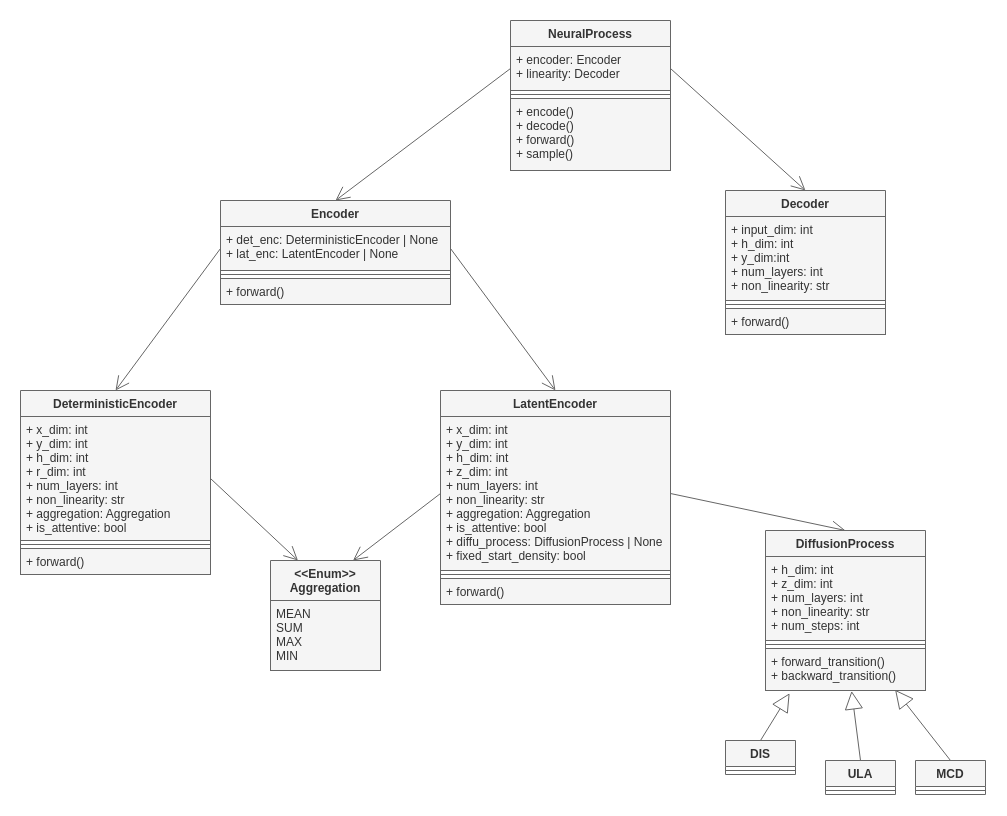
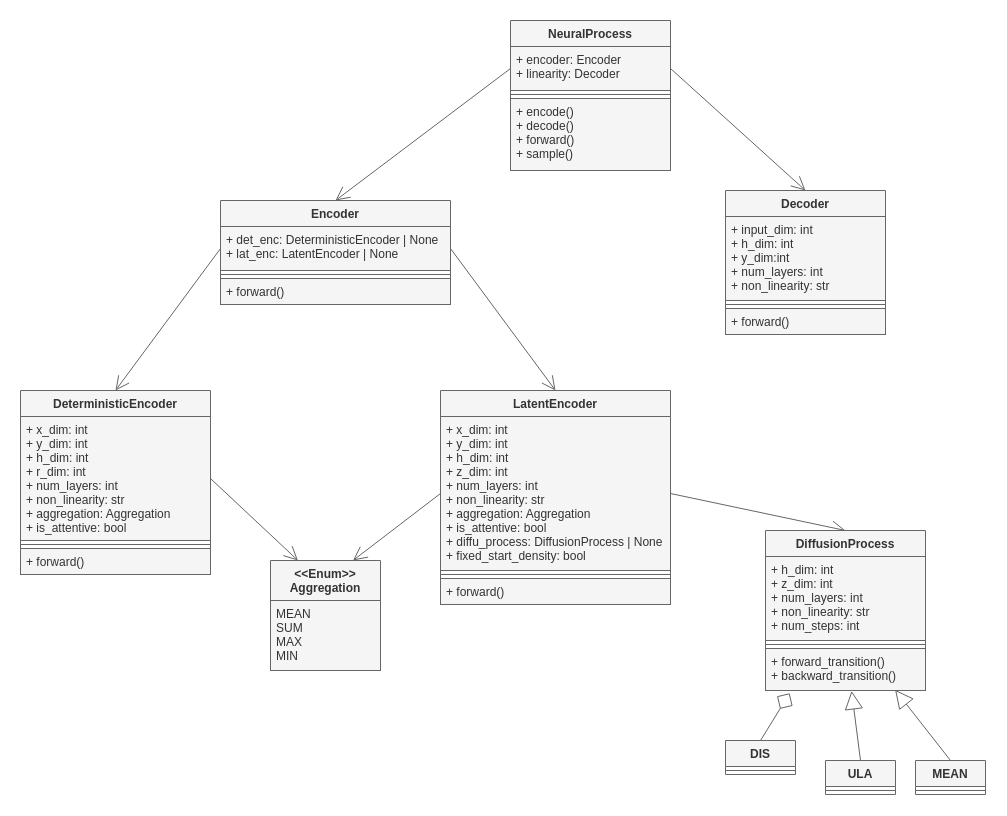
(779, 710) -> (779, 710)
(950, 774) -> (950, 774)
